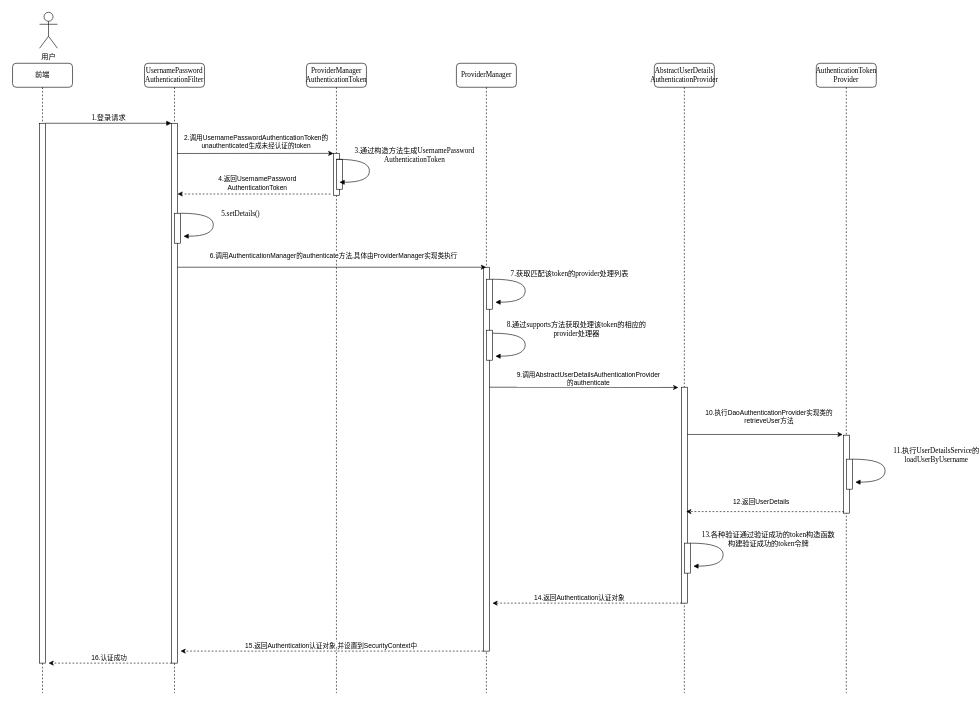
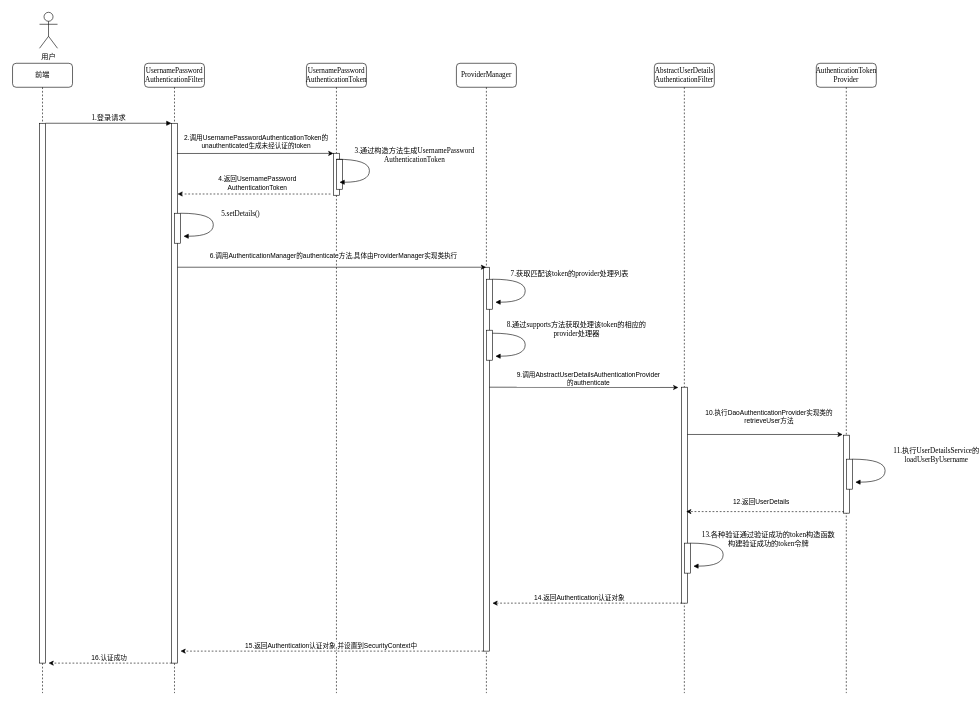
(336, 75) -> (336, 75)
(684, 75) -> (684, 75)
